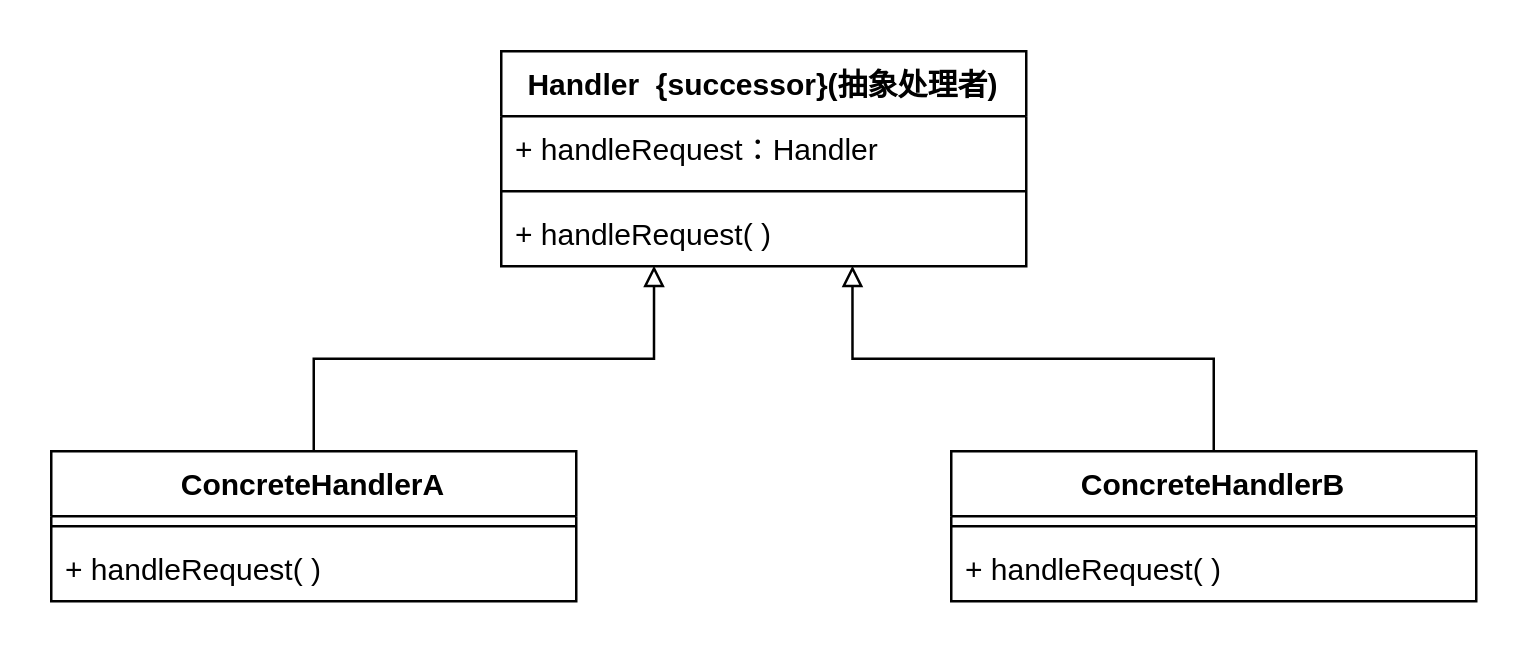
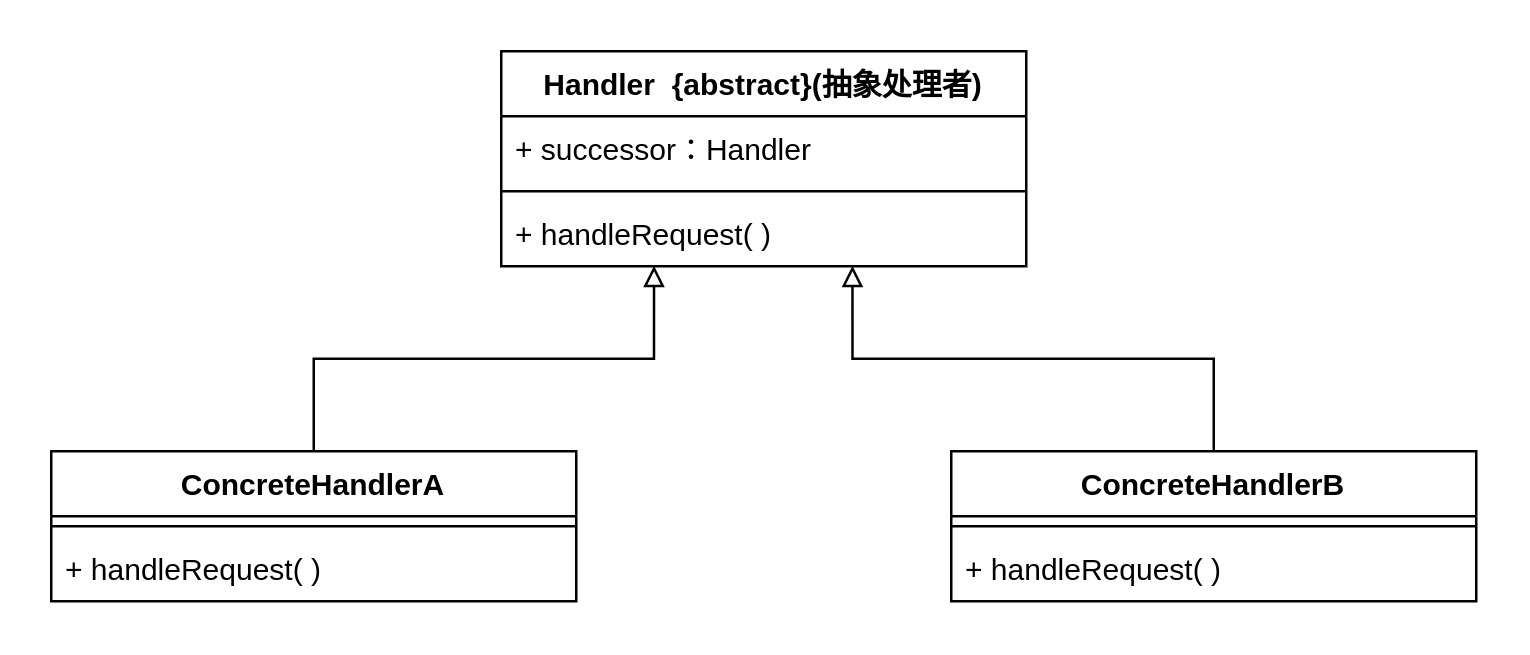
(763, 85) -> (763, 85)
(703, 150) -> (673, 150)
